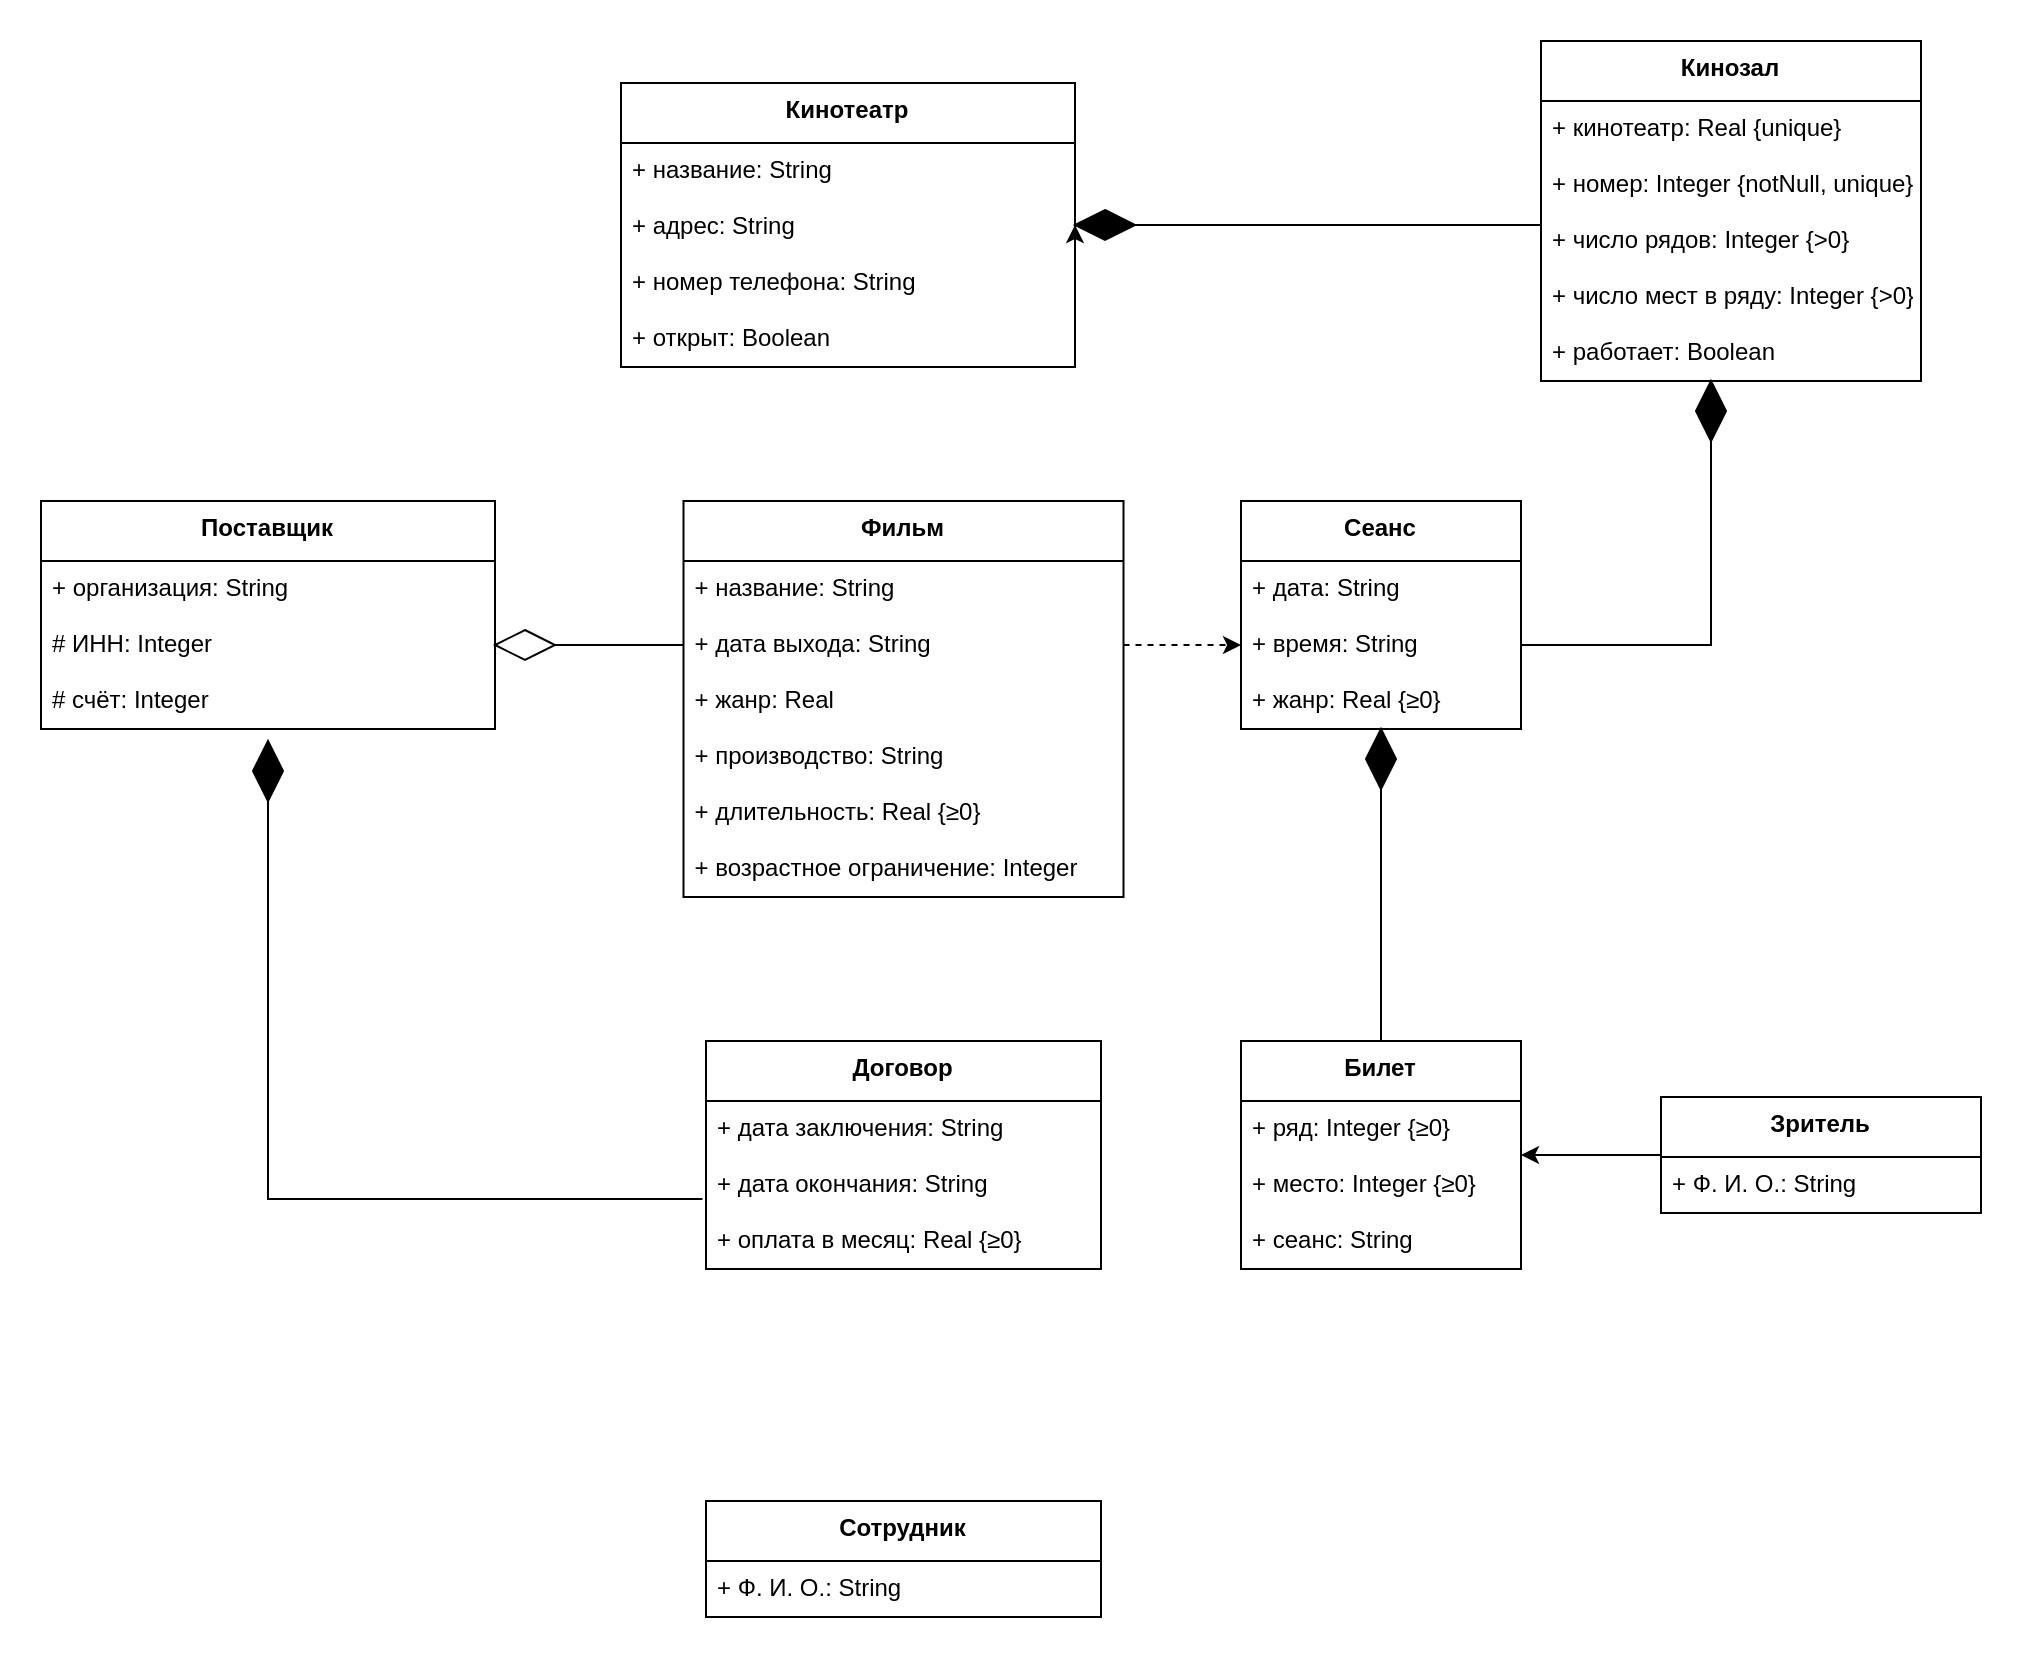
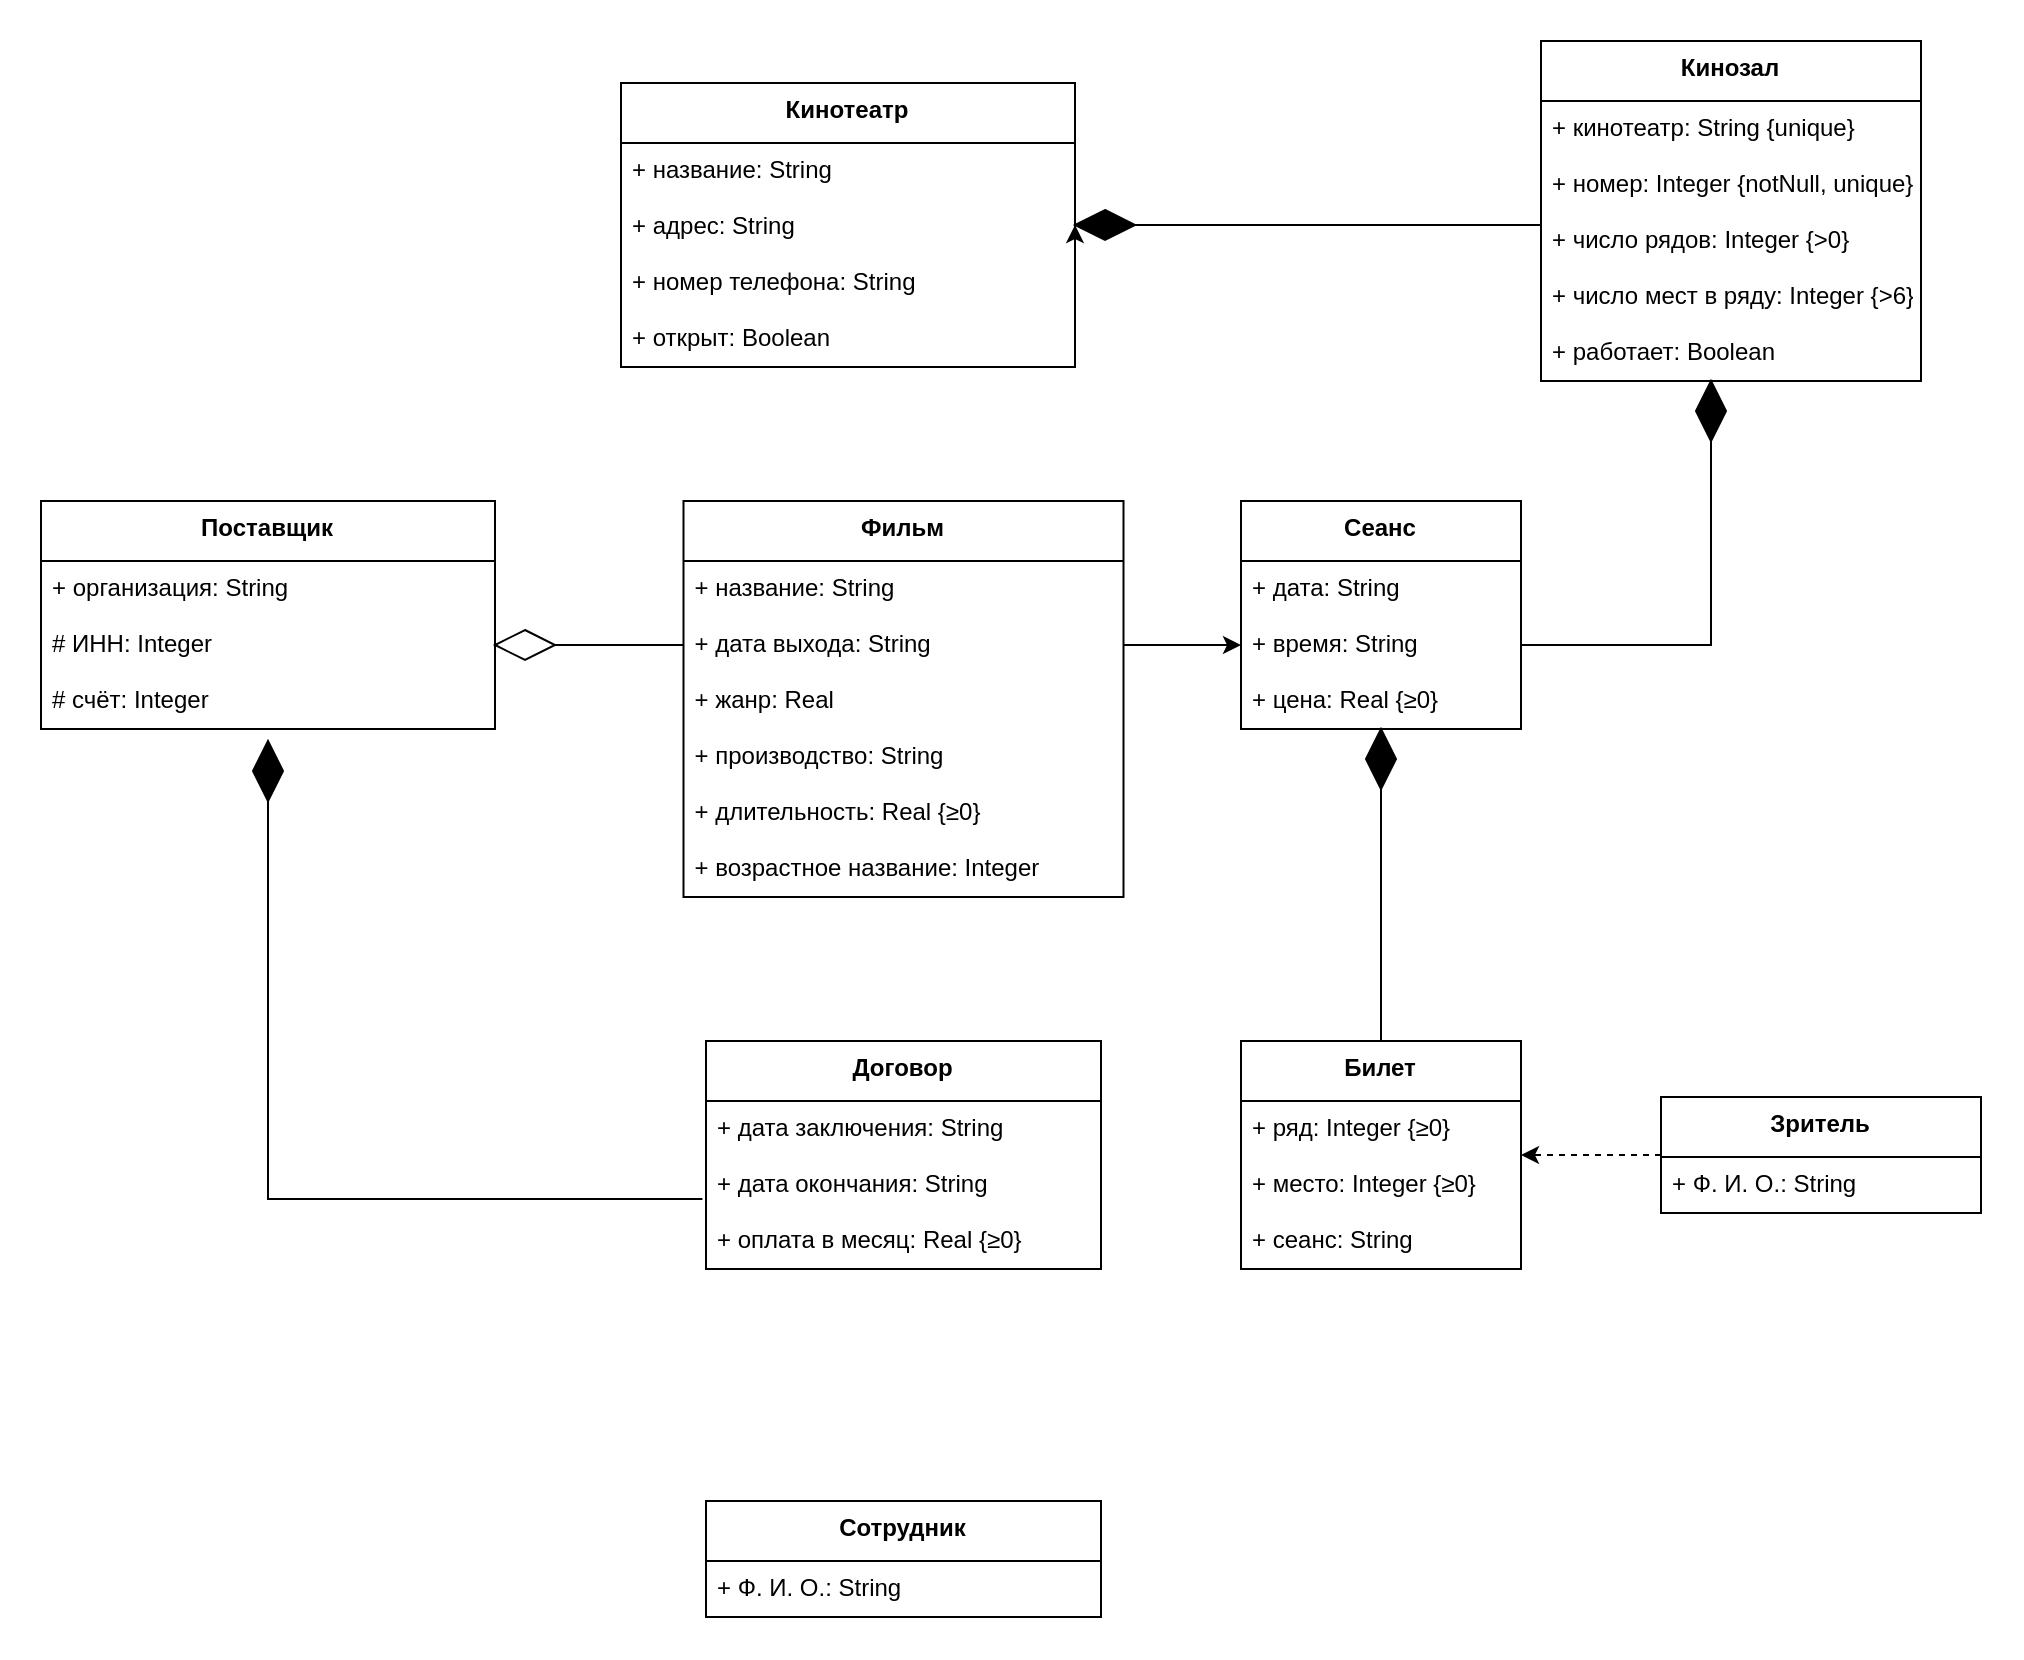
(1711, 128) -> (1725, 128)
(1752, 296) -> (1752, 296)
(1178, 645) -> (1178, 645)
(1351, 700) -> (1351, 700)
(904, 868) -> (884, 868)
(1599, 1155) -> (1599, 1155)
